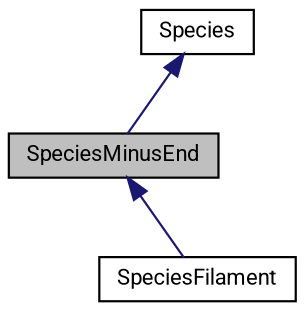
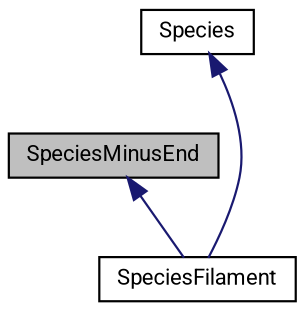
(149, 103) -> (241, 167)
